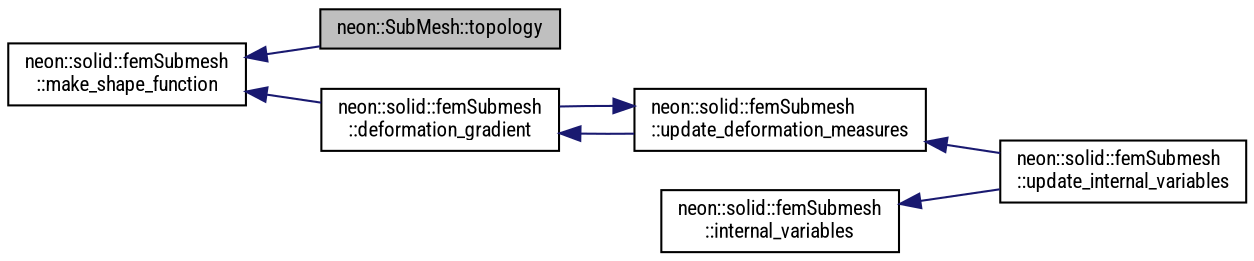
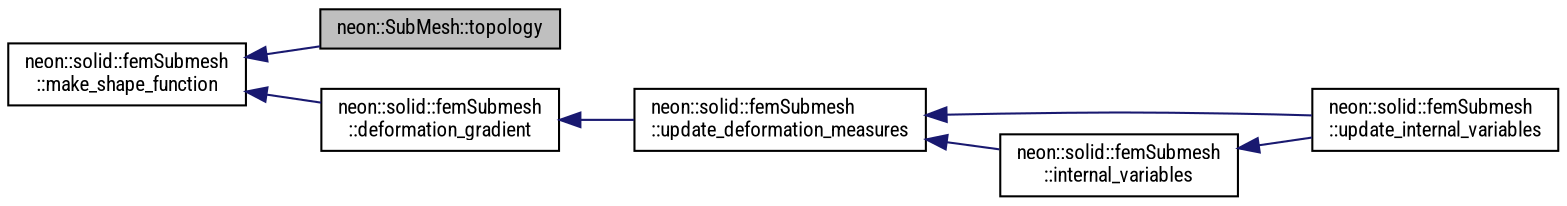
(586, 106) -> (973, 146)
